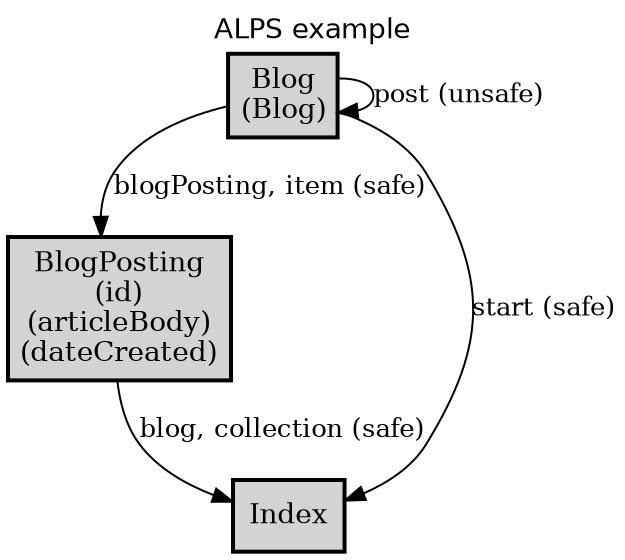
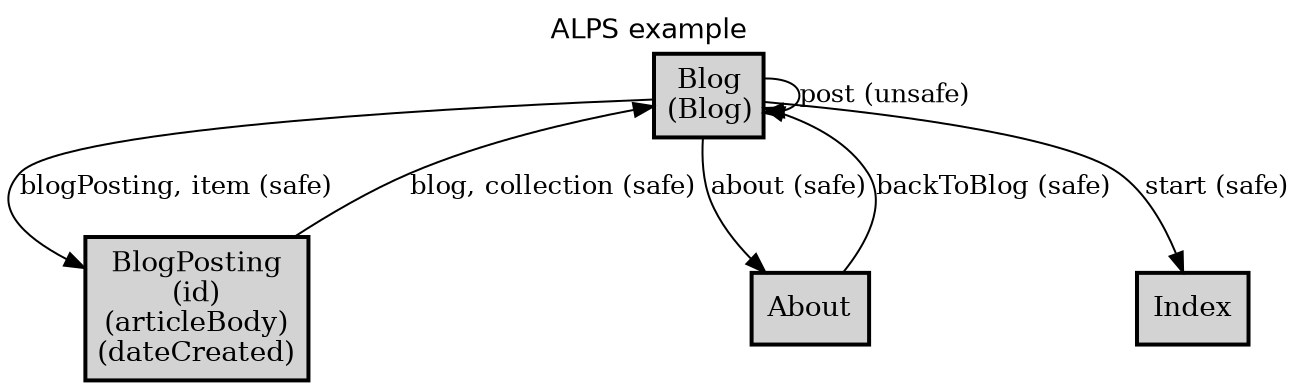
none -> (810, 309)
(147, 453) -> (457, 155)
